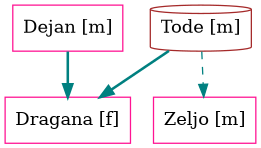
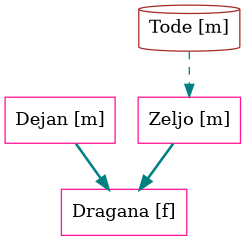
(140, 70) -> (160, 161)
